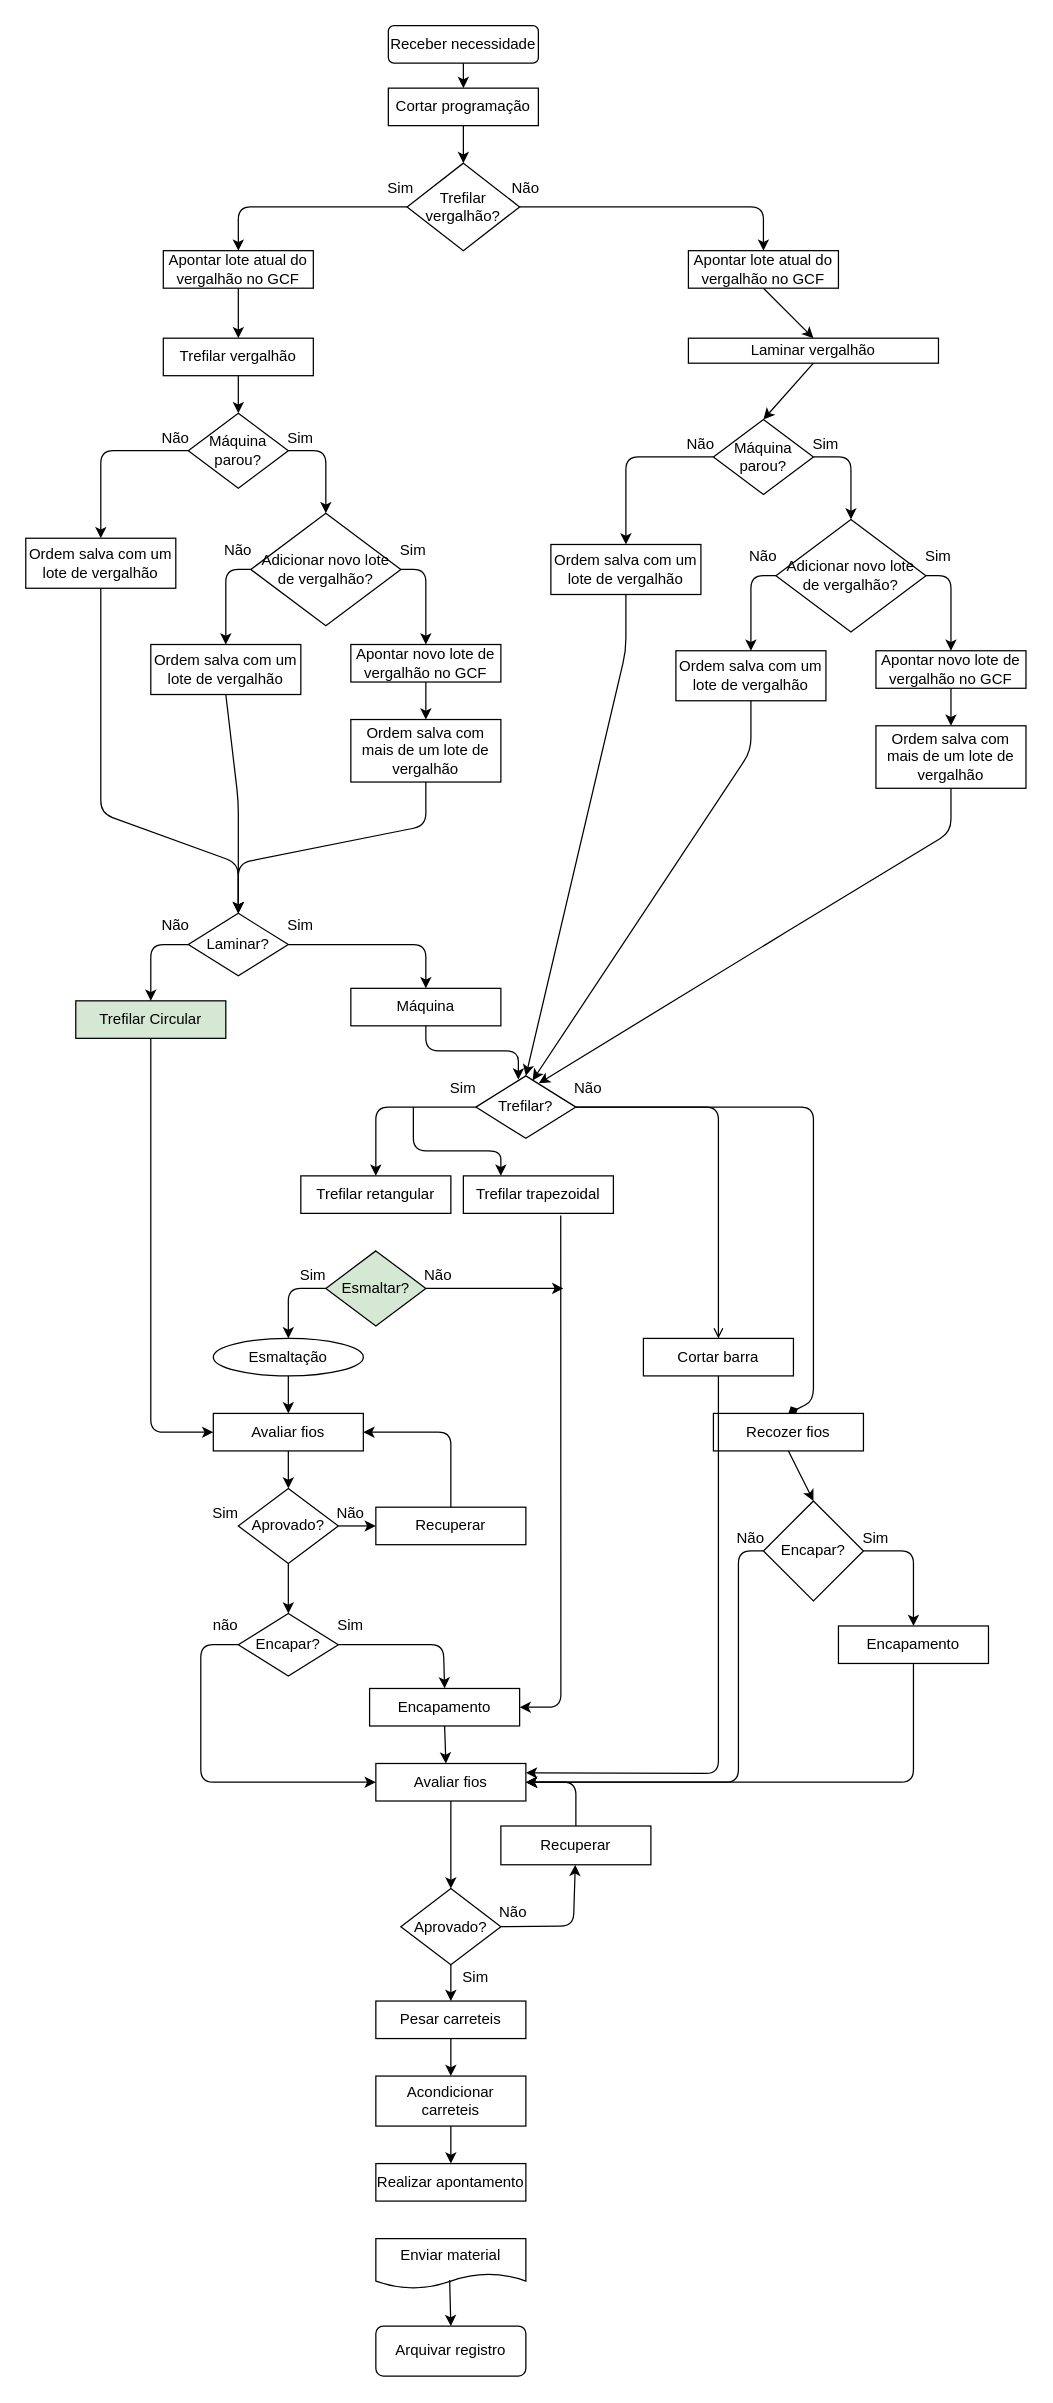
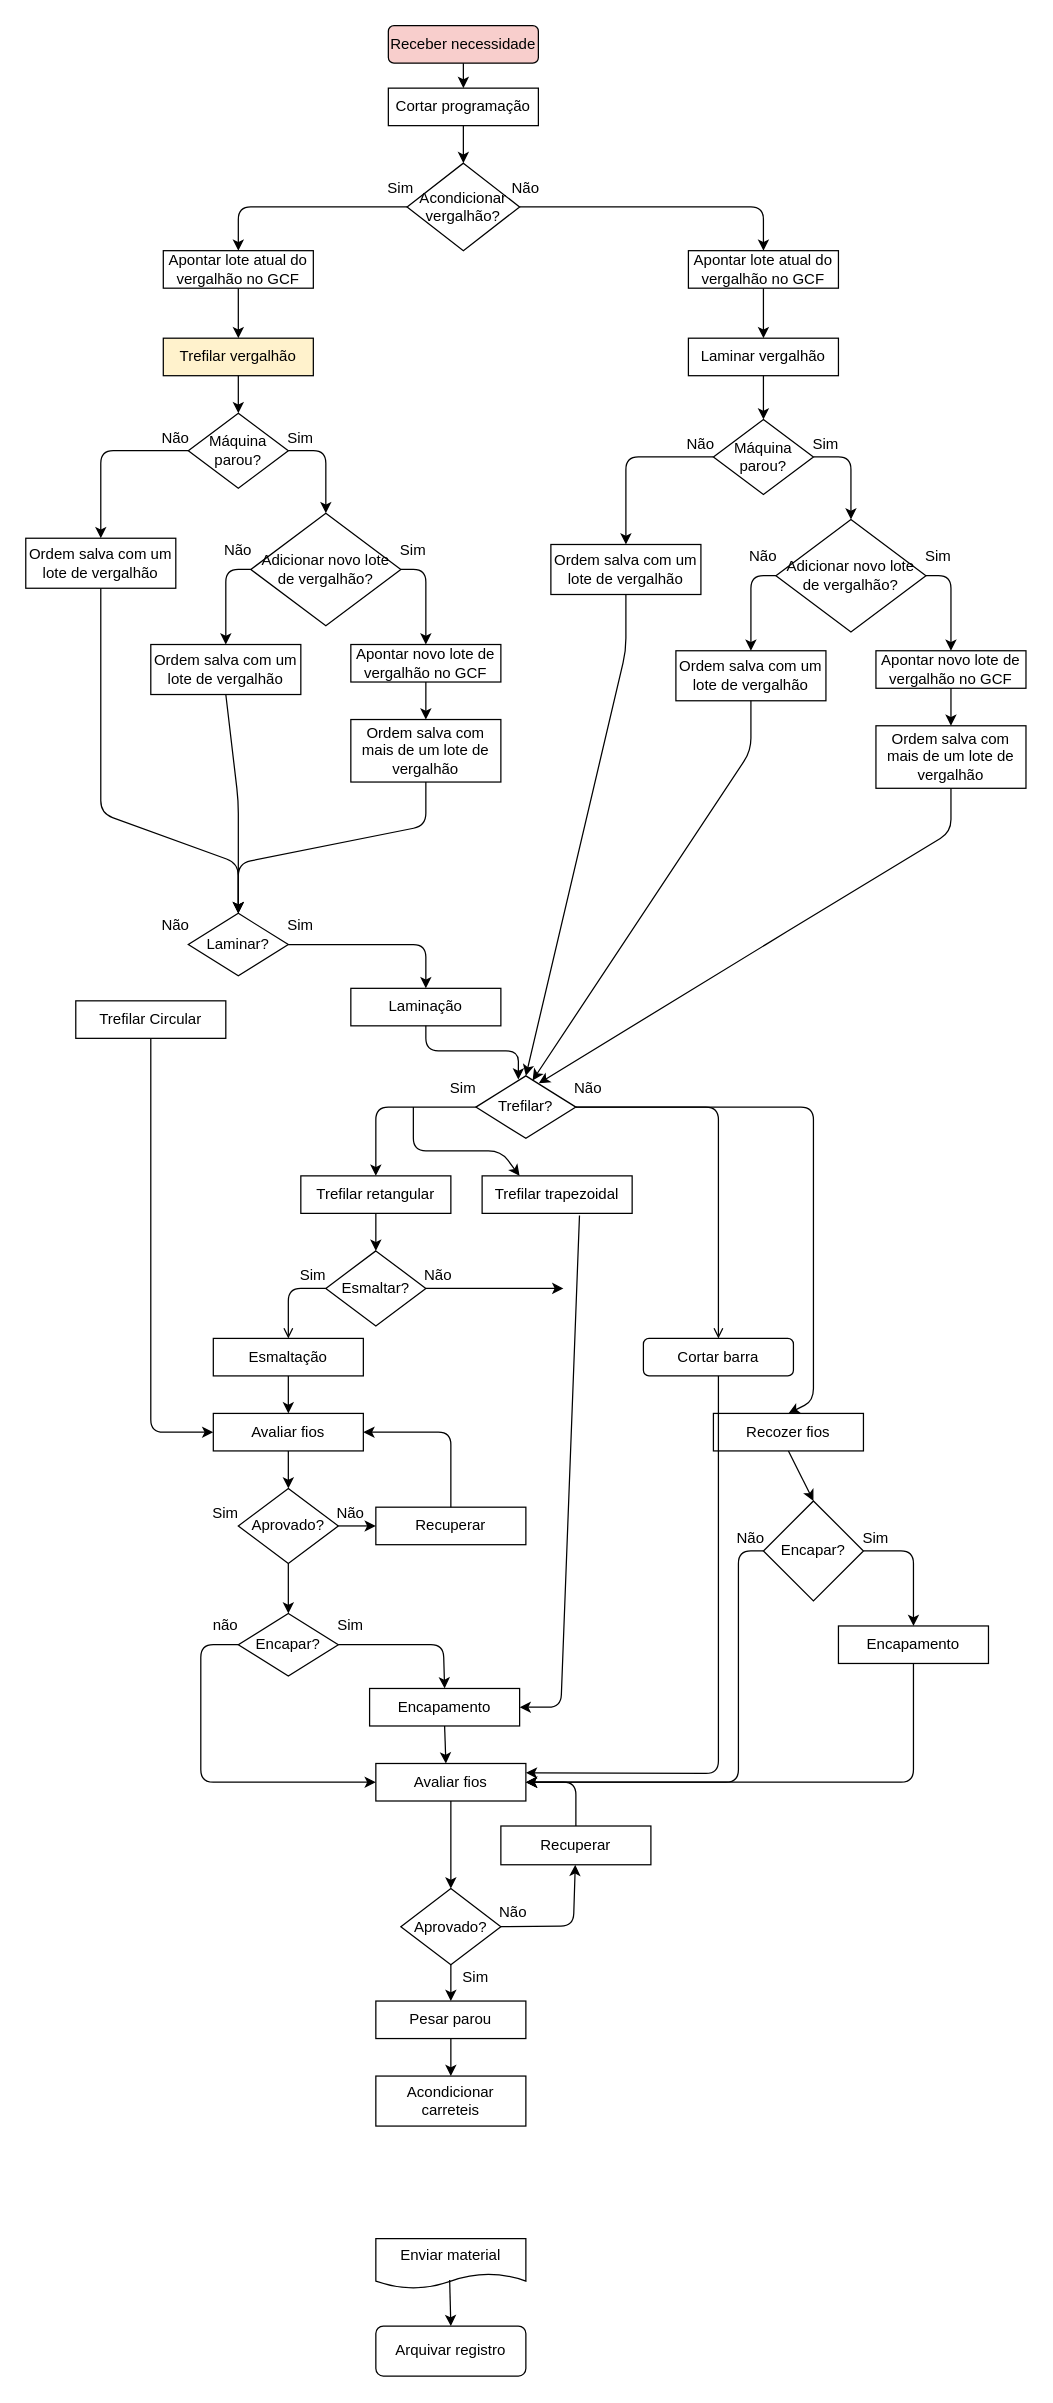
(463, 44) -> (463, 44)
(463, 207) -> (463, 207)
(813, 351) -> (763, 357)
(238, 357) -> (238, 357)
(151, 955) -> none
(426, 1007) -> (426, 1007)
(151, 1019) -> (151, 1019)
(538, 1194) -> (557, 1194)
none -> (376, 1227)
(376, 1288) -> (376, 1288)
(288, 1328) -> (288, 1331)
(288, 1357) -> (288, 1357)
(718, 1357) -> (718, 1357)
(797, 1409) -> (796, 1409)
(451, 2019) -> (451, 2019)
(451, 2140) -> none
(451, 2182) -> none
